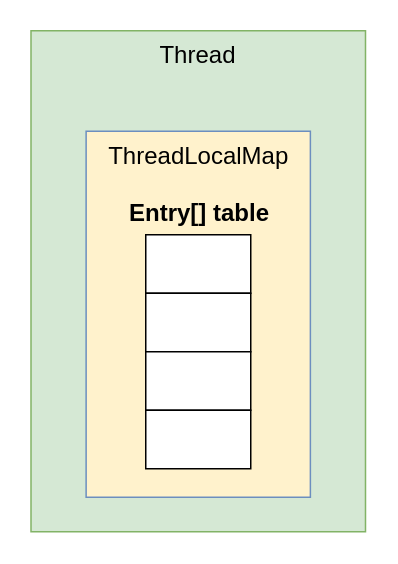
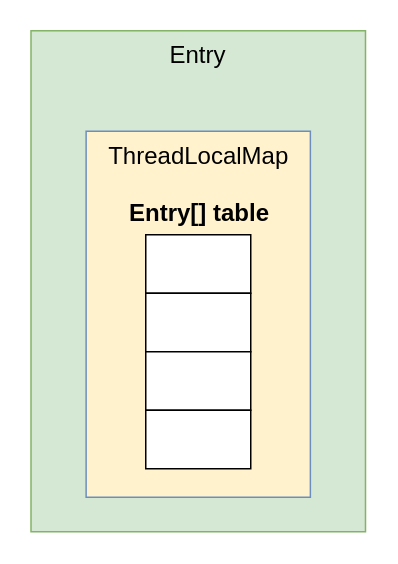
(198, 56) -> (198, 56)
